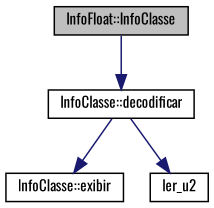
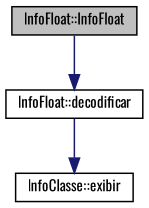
(121, 21) -> (74, 21)
(121, 104) -> (74, 104)
(179, 187) -> none
